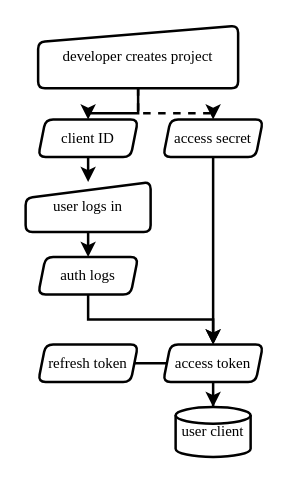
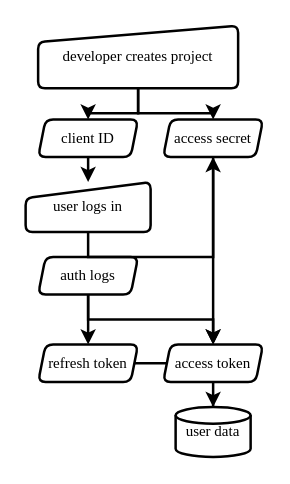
(172, 113) -> (172, 113)
(88, 244) -> (172, 257)
none -> (88, 328)
(213, 432) -> (213, 432)
